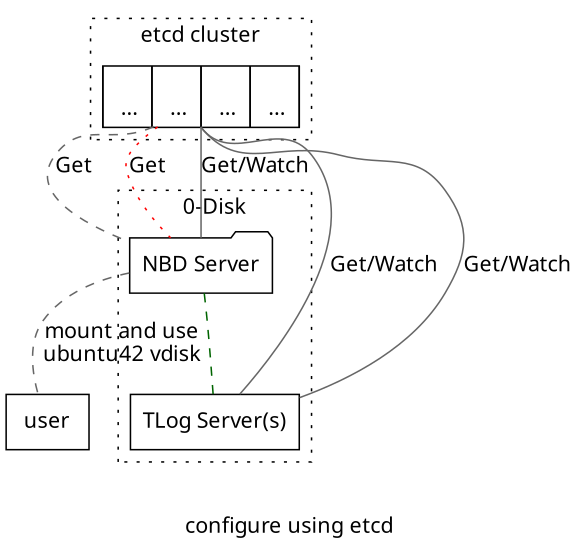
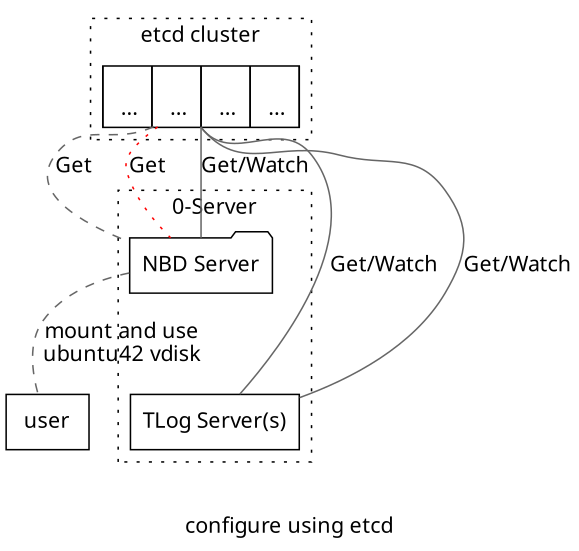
(215, 208) -> (215, 208)
(209, 344) -> none
